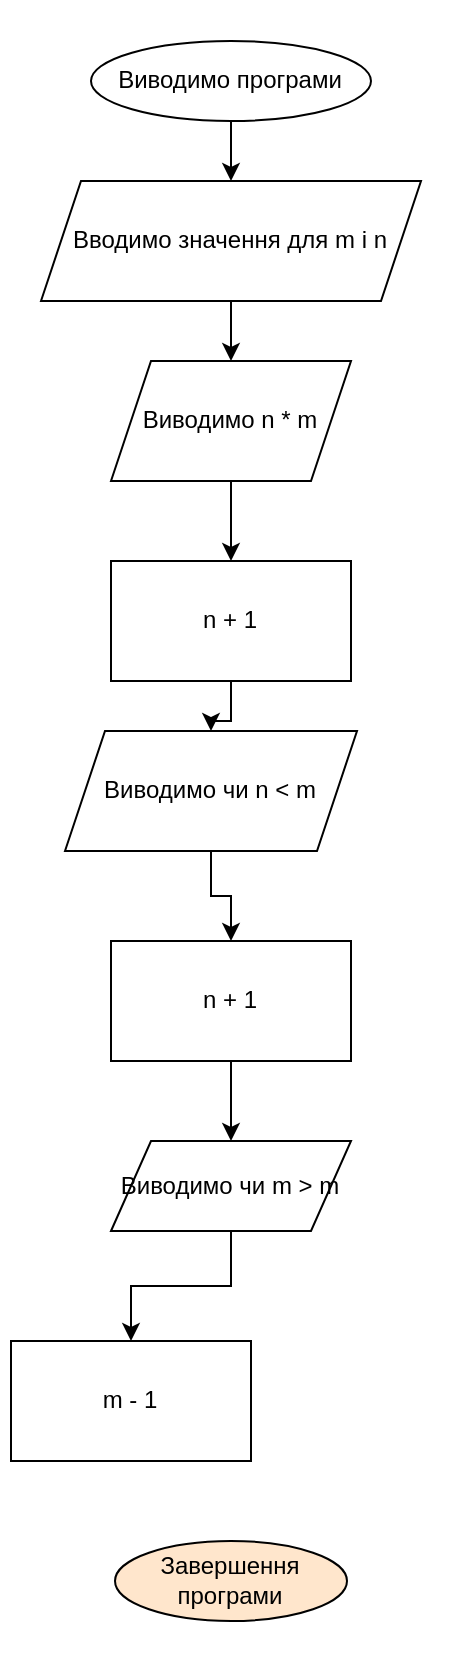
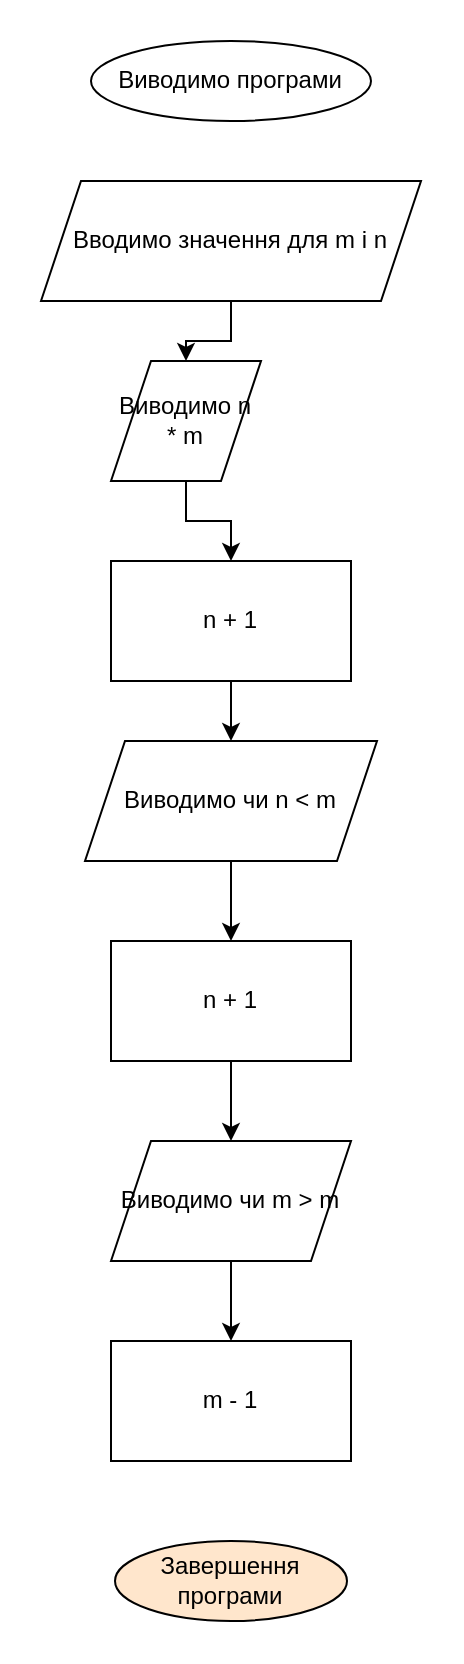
(231, 158) -> none
(231, 421) -> (186, 421)
(211, 791) -> (231, 801)
(231, 1186) -> (231, 1201)
(131, 1401) -> (231, 1401)
